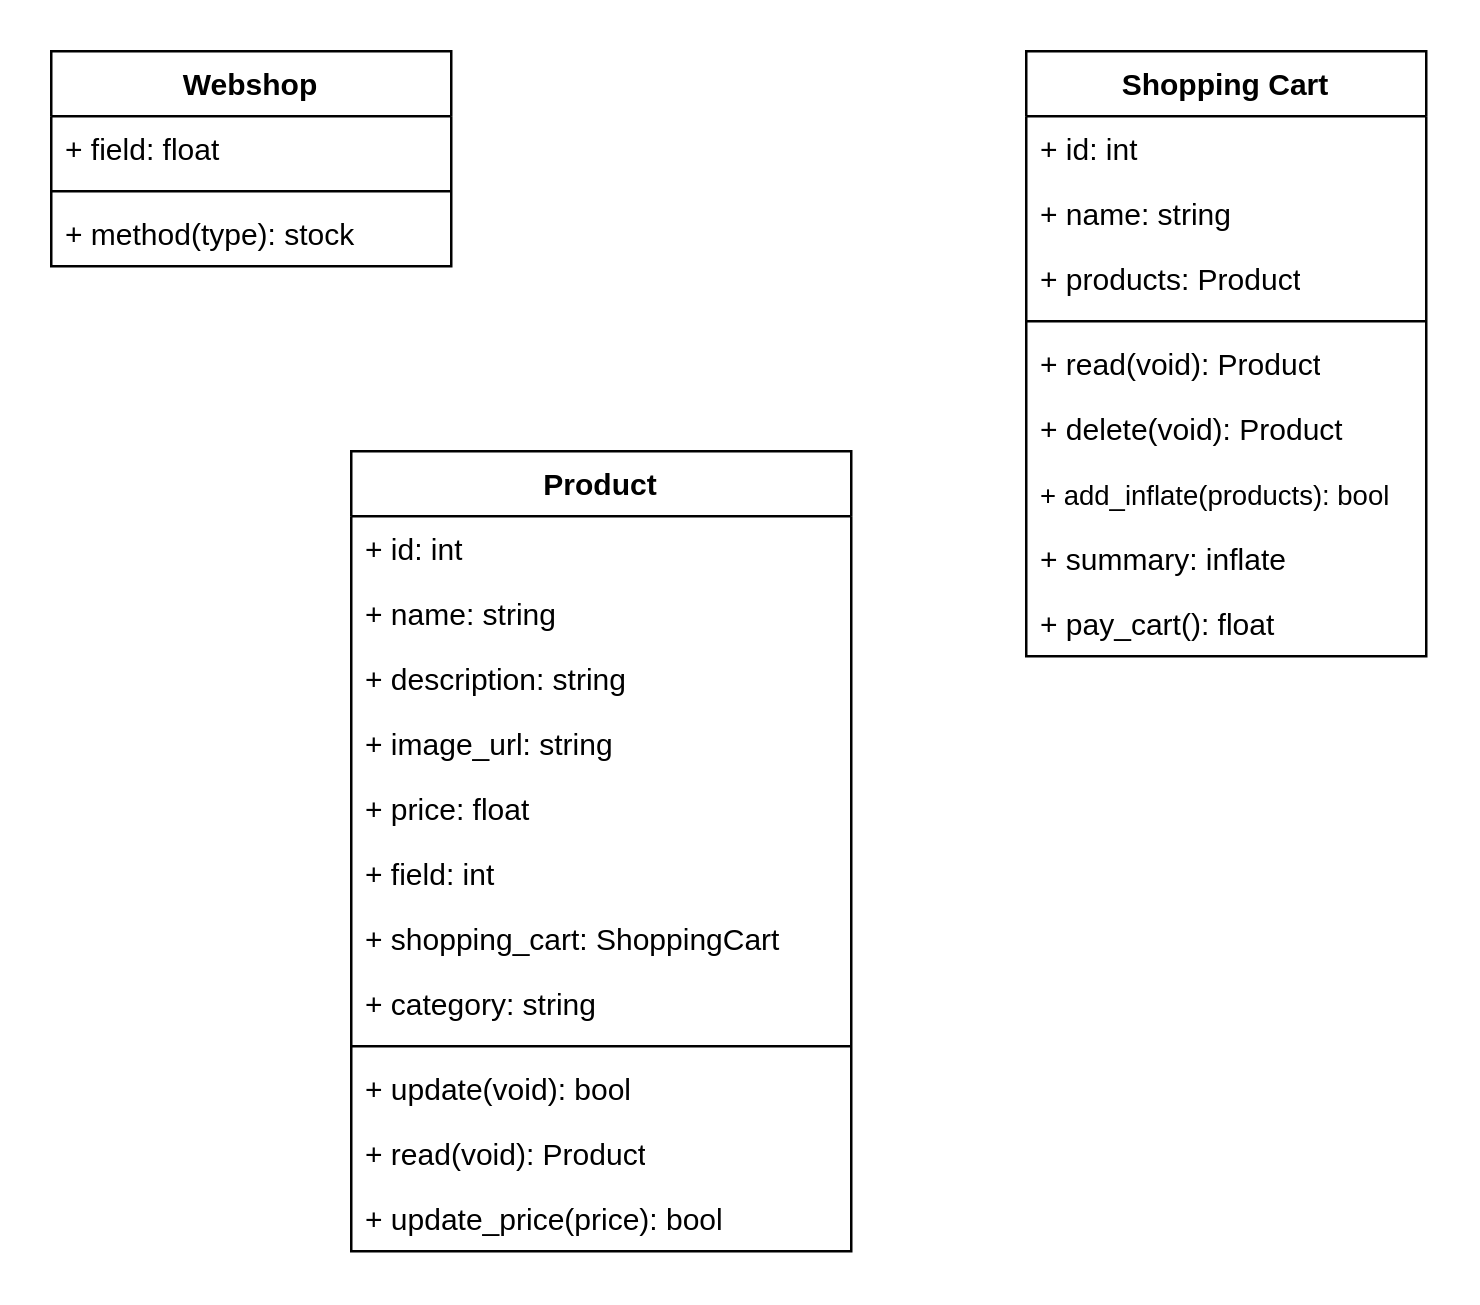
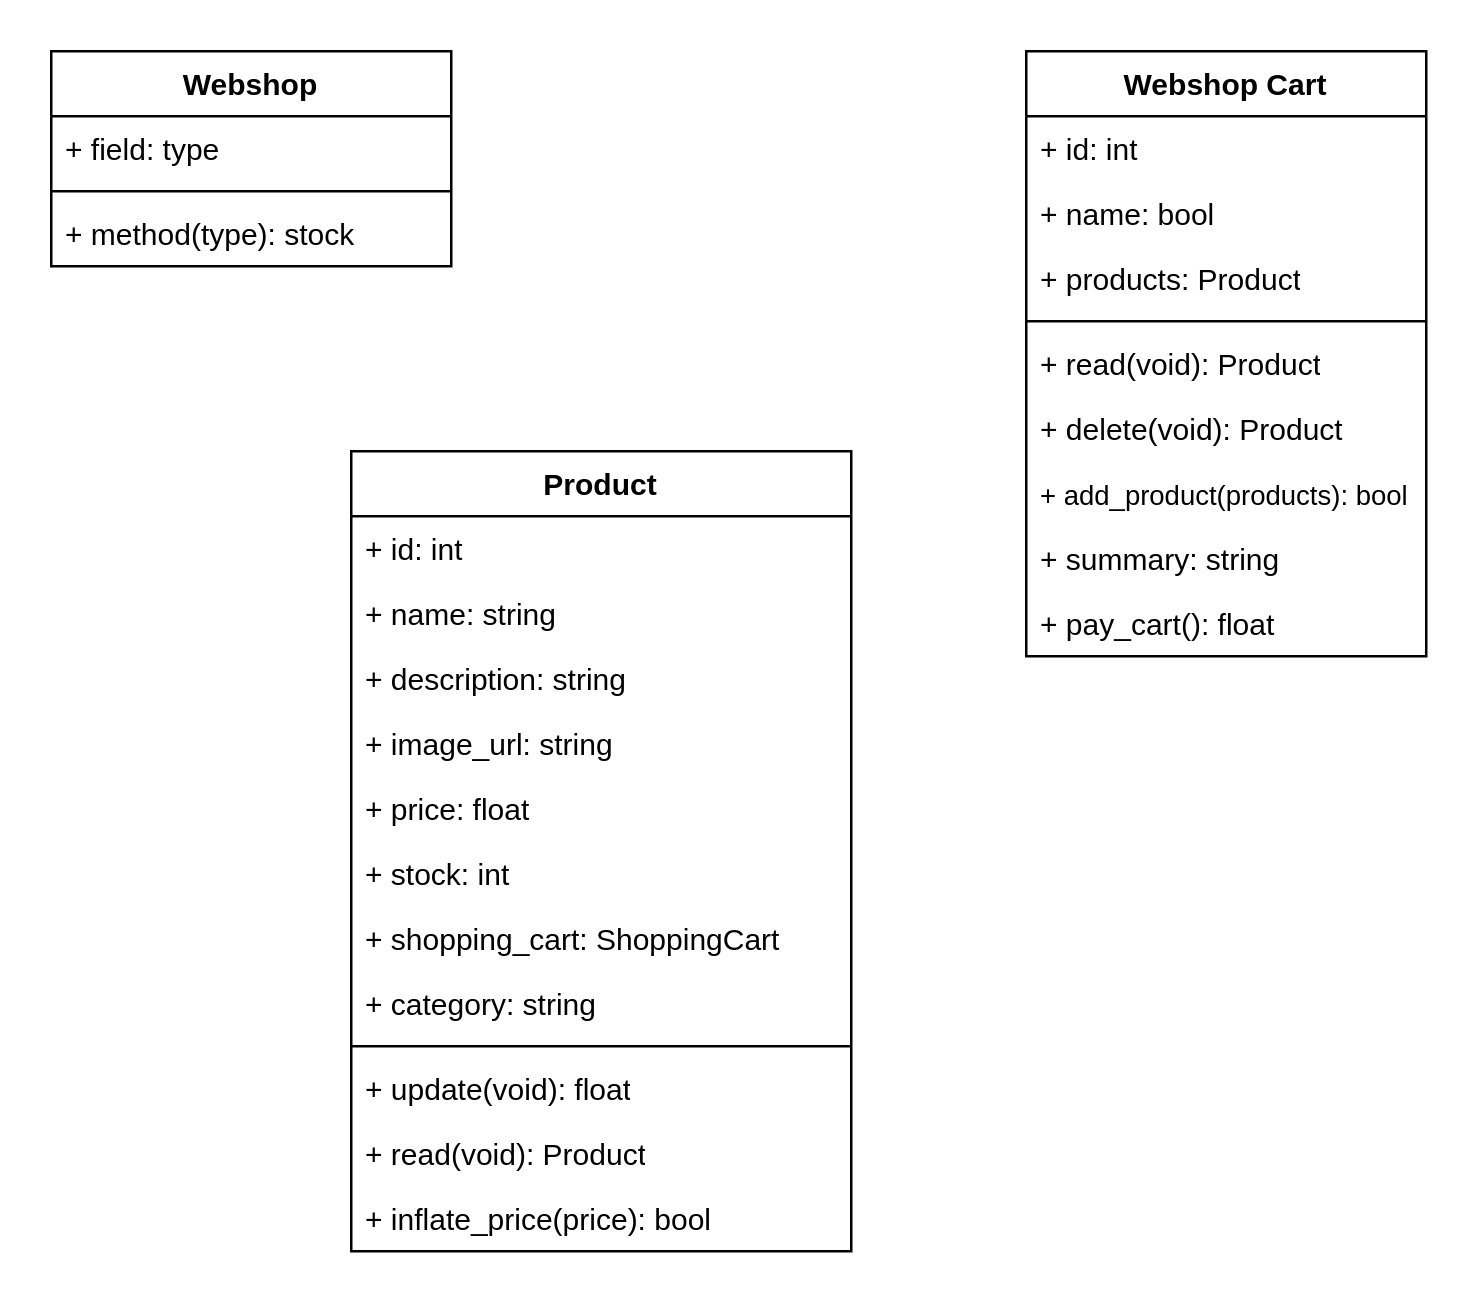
(1226, 87) -> (1226, 87)
(160, 152) -> (156, 152)
(1143, 217) -> (1126, 217)
(1229, 515) -> (1229, 515)
(1173, 562) -> (1168, 562)
(444, 877) -> (451, 877)
(515, 1092) -> (523, 1092)
(570, 1222) -> (570, 1222)
